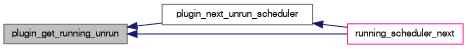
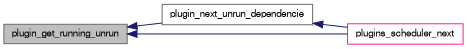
(237, 15) -> (237, 15)
(405, 34) -> (405, 34)
